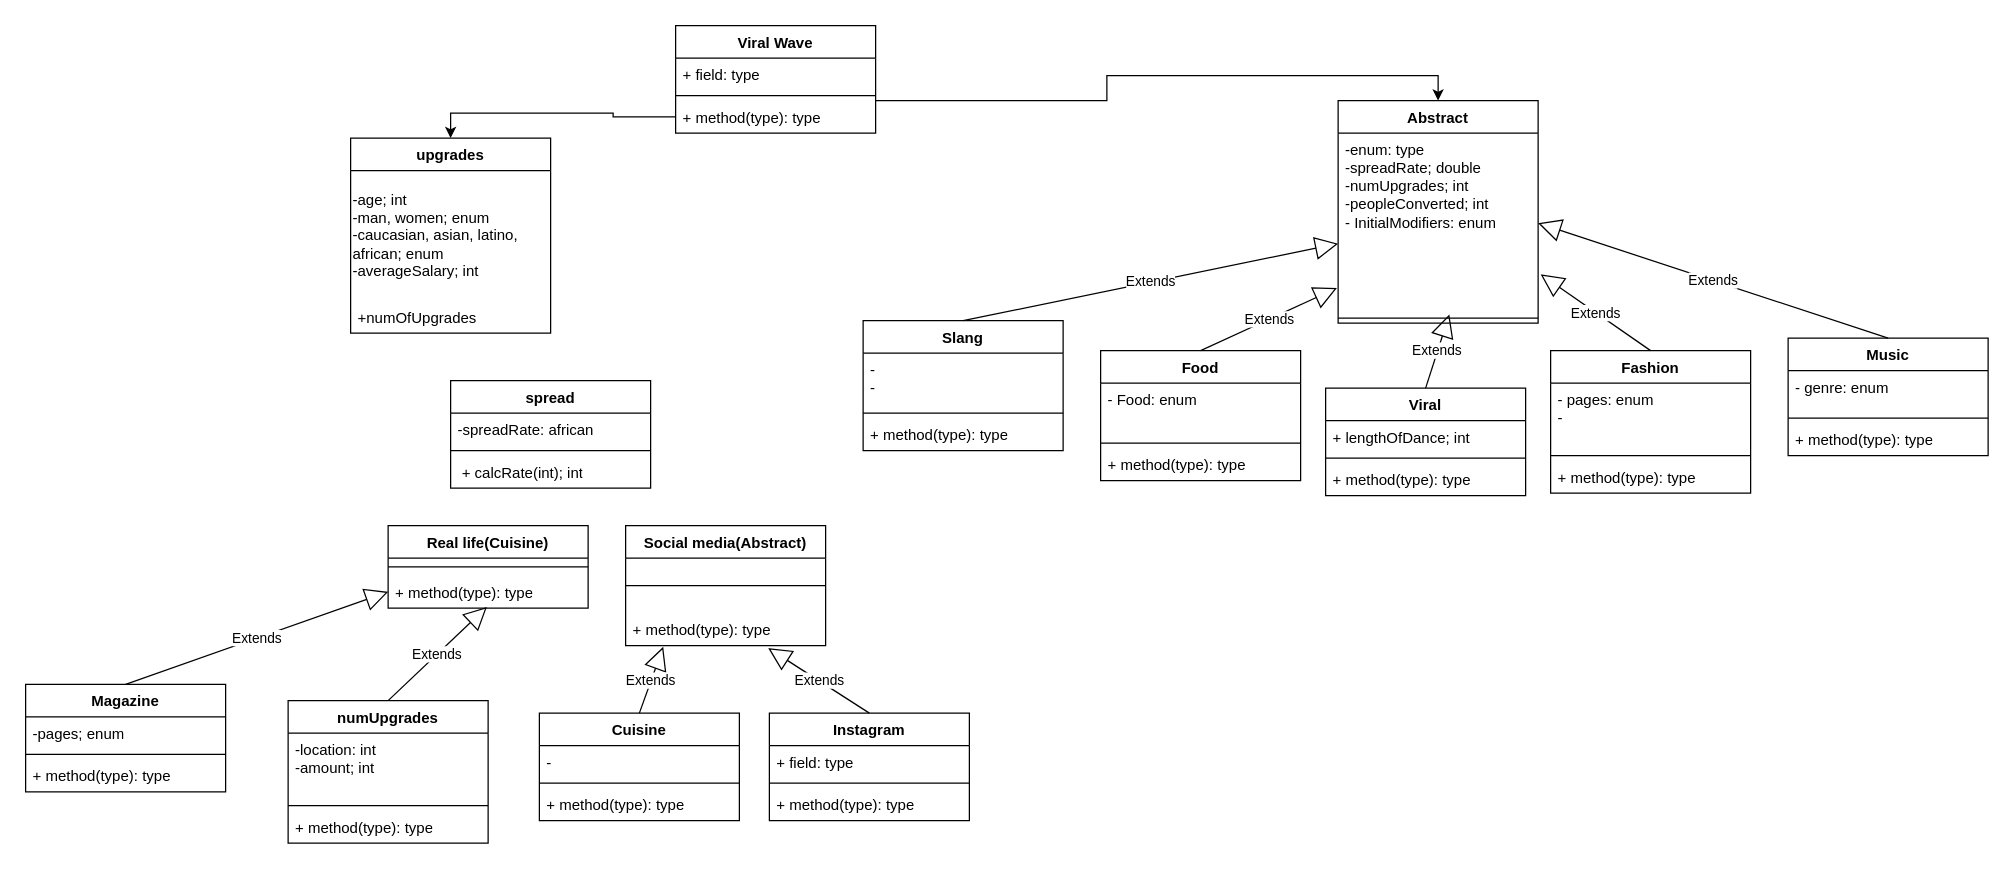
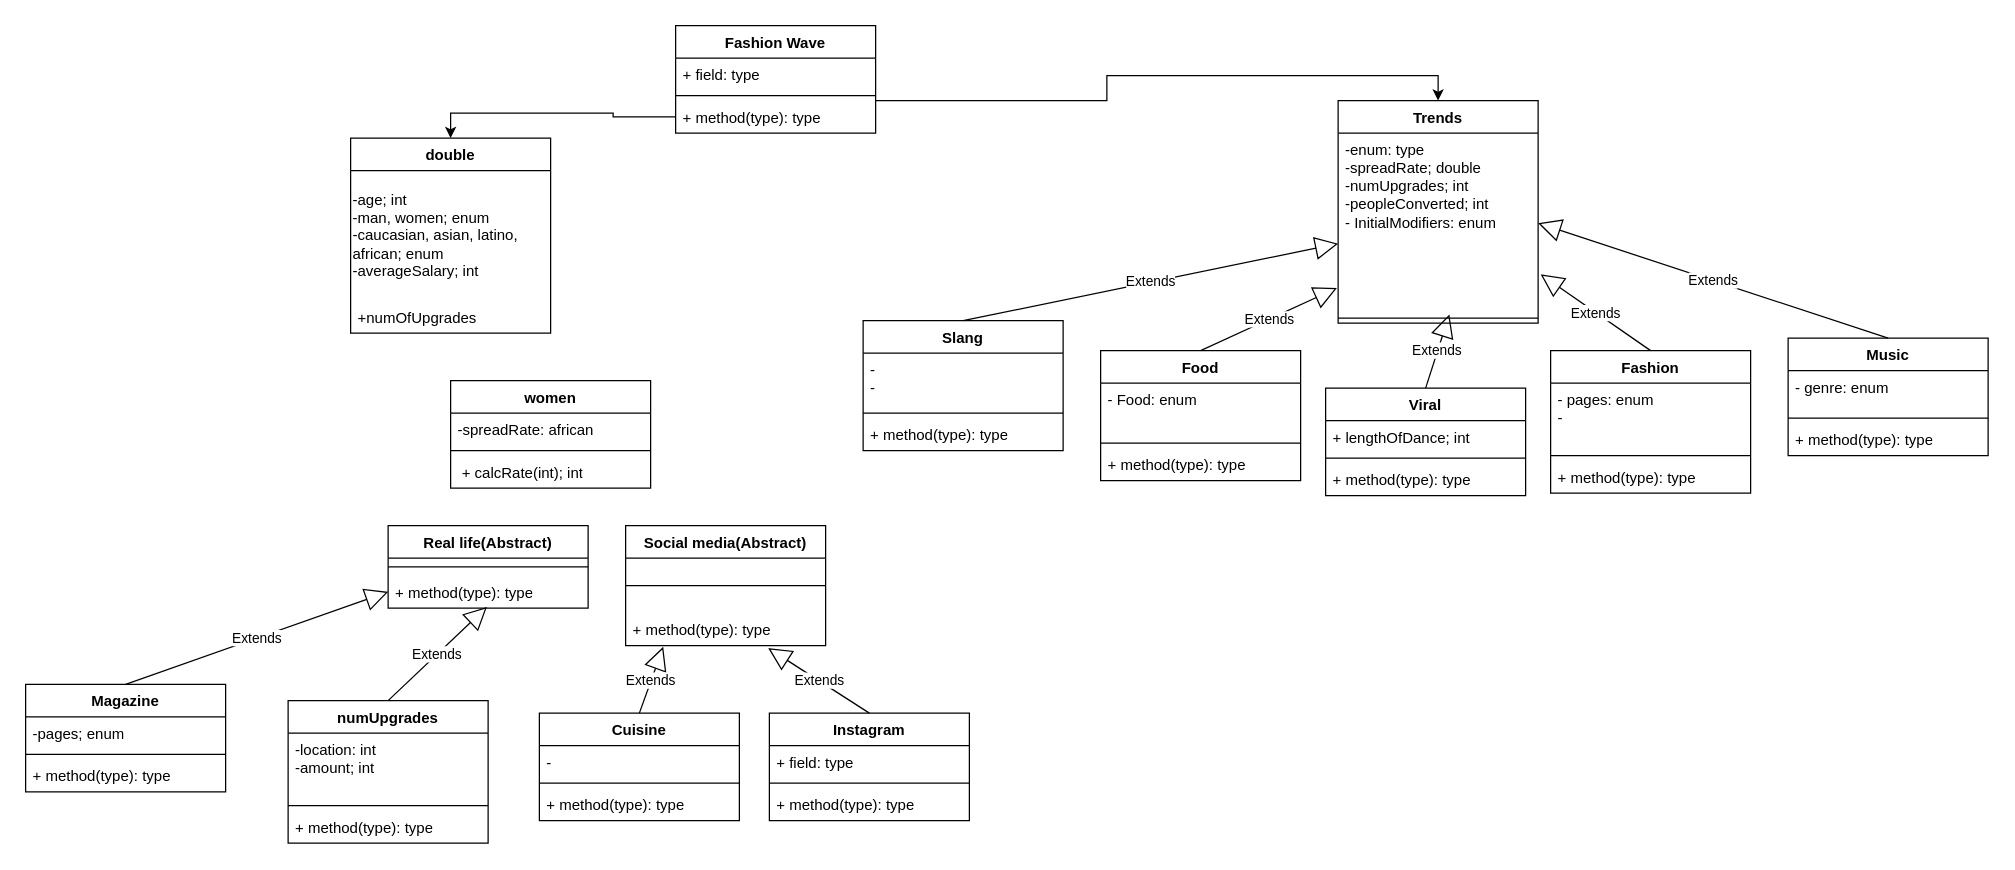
(776, 43) -> (776, 43)
(1438, 118) -> (1438, 118)
(451, 156) -> (451, 156)
(551, 398) -> (551, 398)
(488, 543) -> (488, 543)
